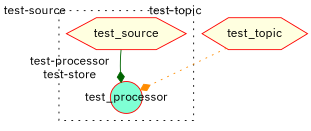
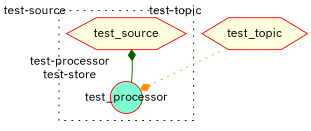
(120, 61) -> (132, 71)
